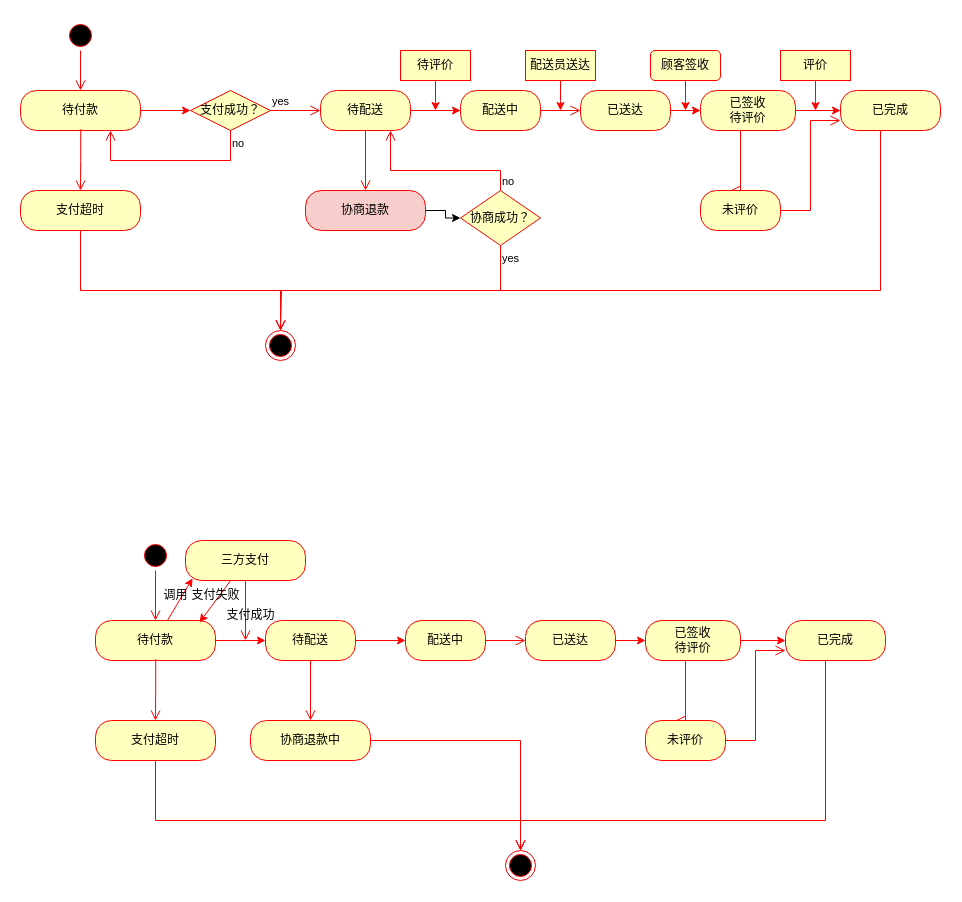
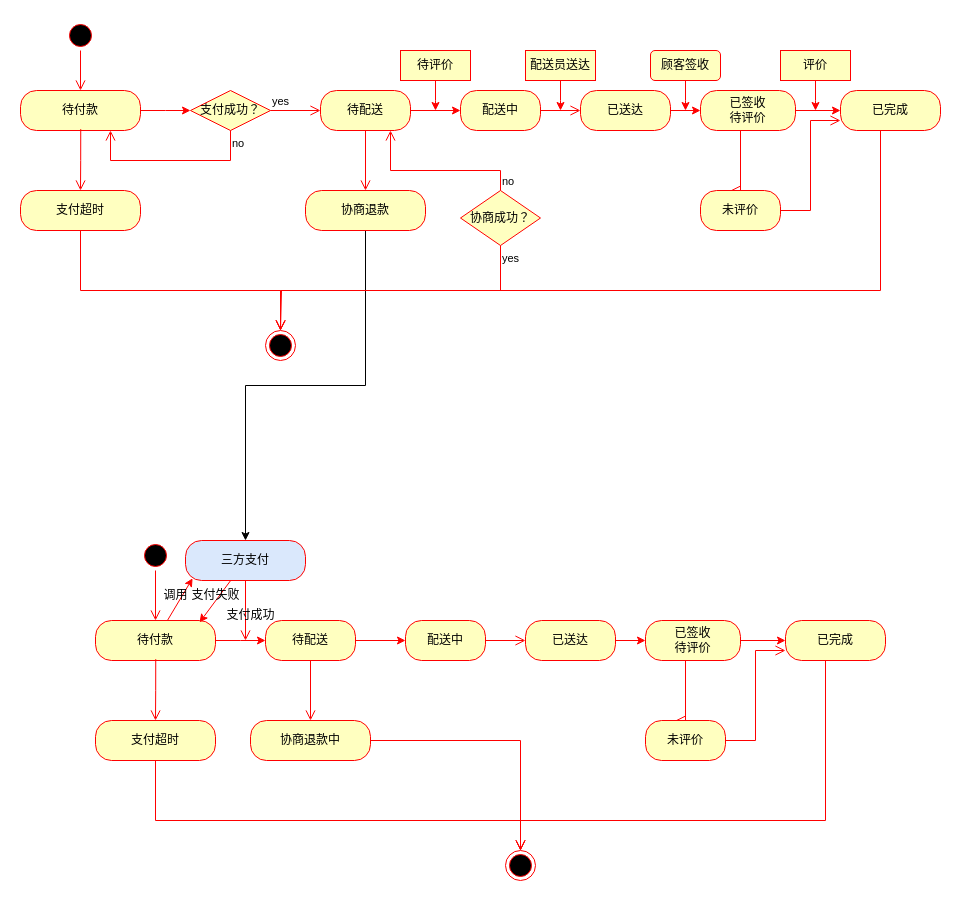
(366, 211) -> (366, 211)
(443, 211) -> (310, 386)
(246, 561) -> (246, 561)
